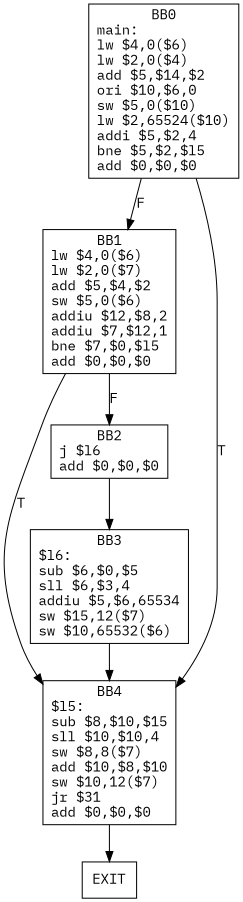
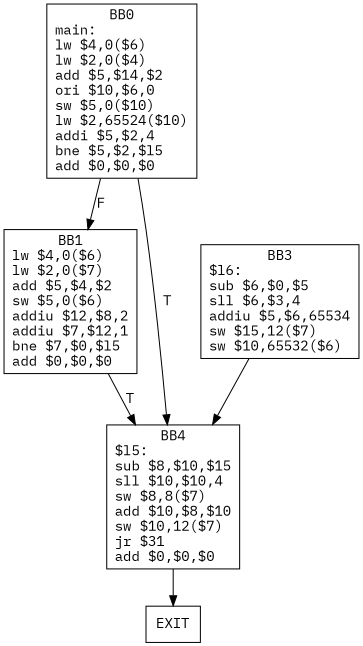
(109, 452) -> none
